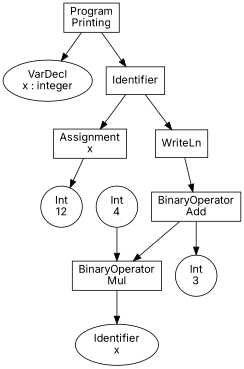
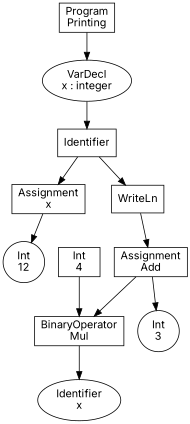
(111, 46) -> (87, 111)
(117, 207) -> (79, 262)
(196, 207) -> (151, 262)
